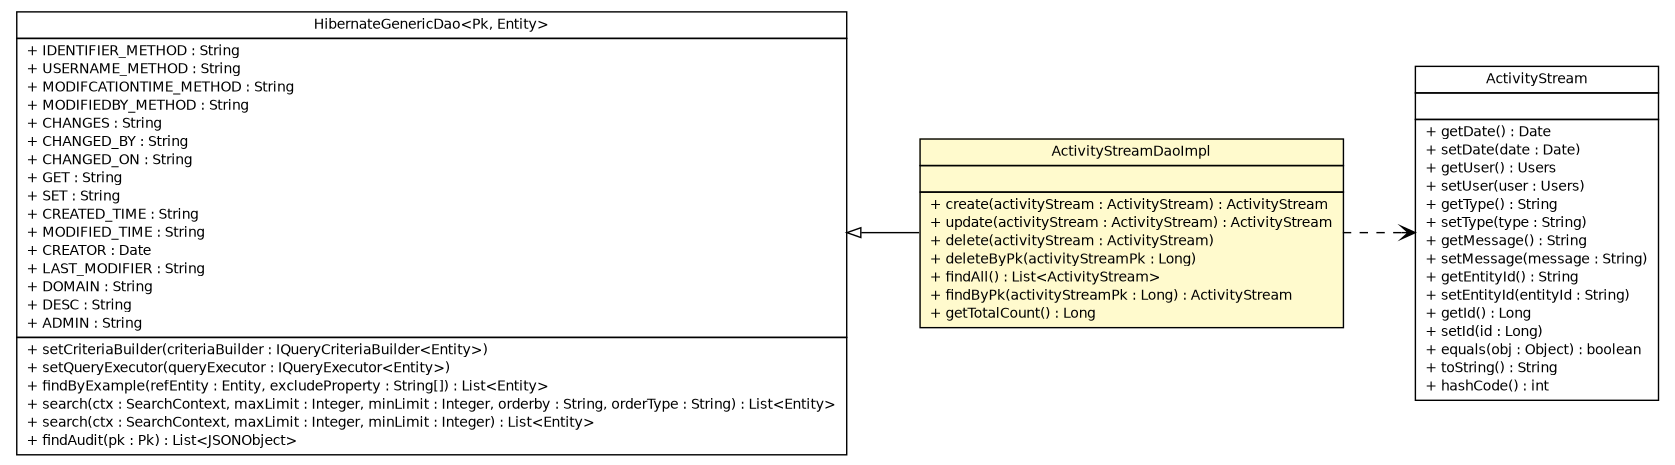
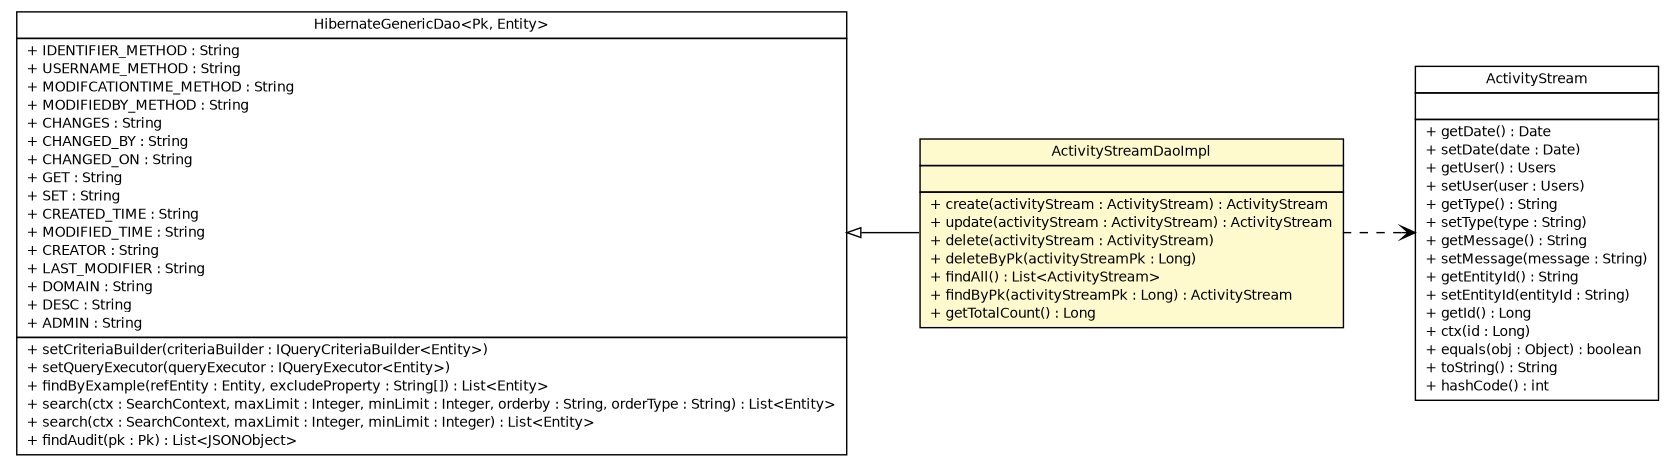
(89, 251) -> (93, 251)
(1485, 332) -> (1478, 332)
